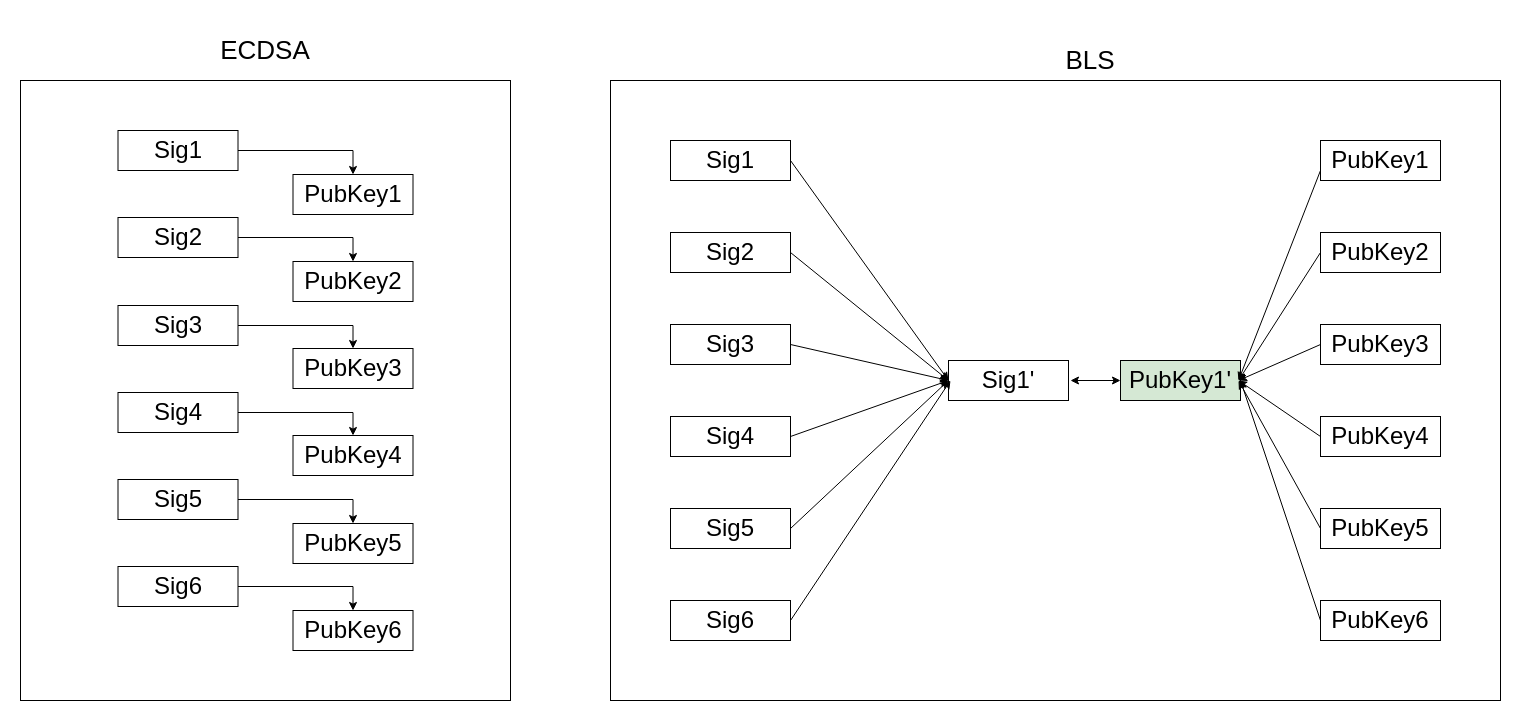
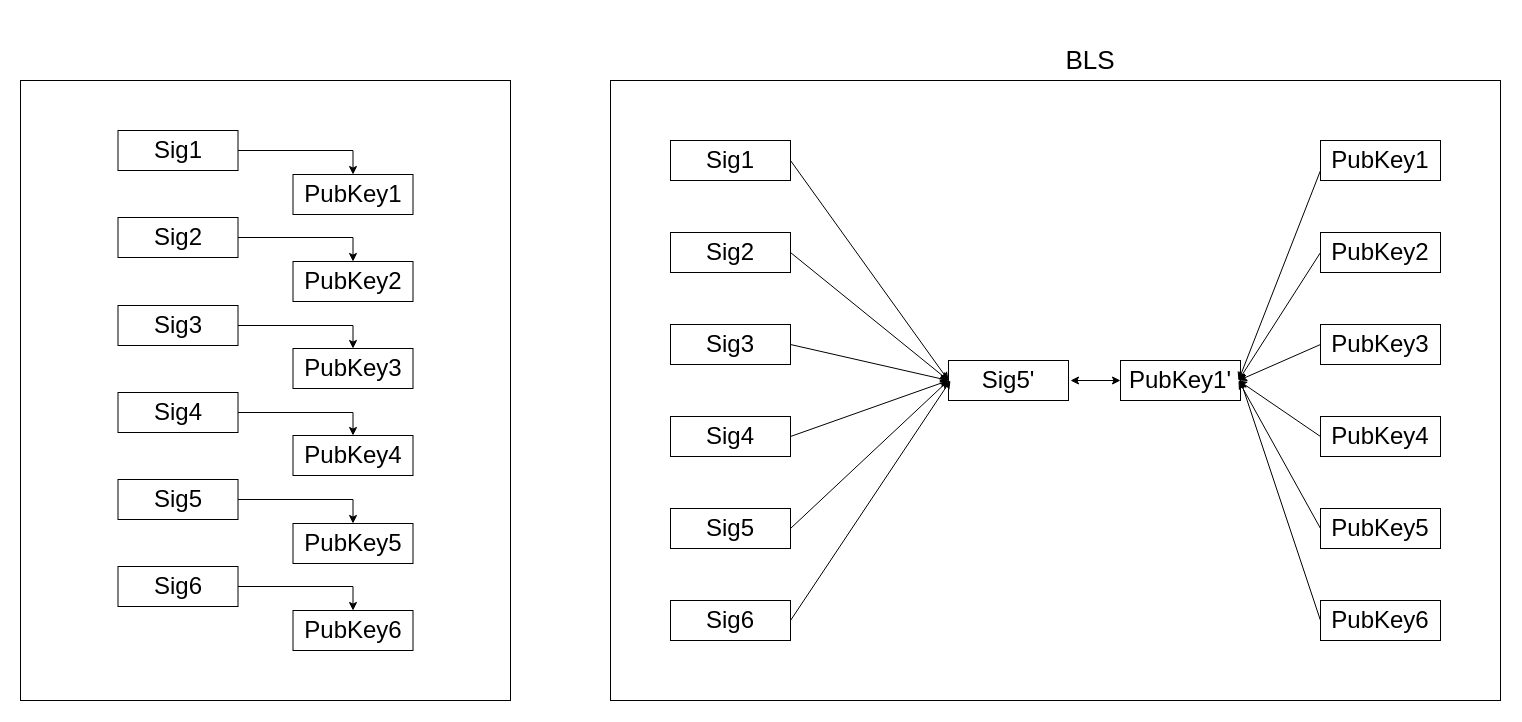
(266, 51) -> none
(1009, 381) -> (1009, 381)
(1181, 381) -> (1181, 381)
